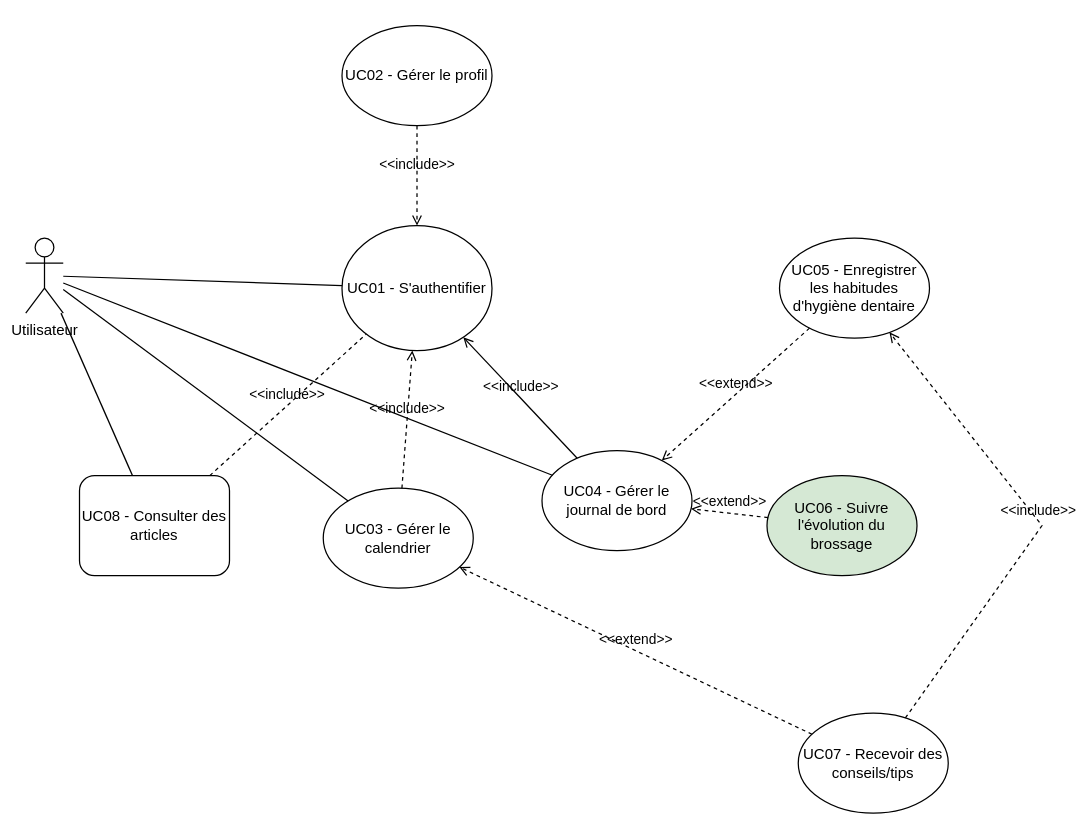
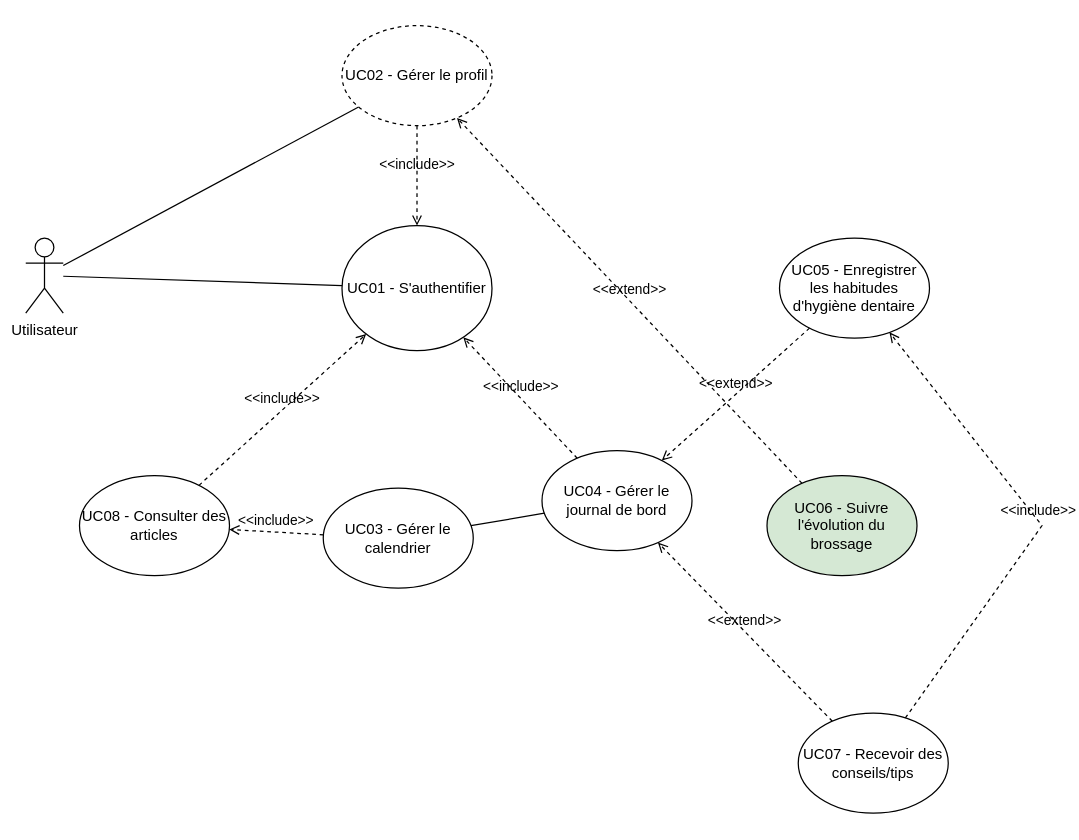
(417, 76) -> (417, 76)
(359, 341) -> (359, 341)
(308, 379) -> (508, 519)
(97, 395) -> (211, 186)
(206, 395) -> none
(521, 398) -> (521, 398)
(407, 421) -> (278, 532)
(731, 513) -> (631, 302)
(154, 526) -> (154, 526)
(637, 651) -> (746, 633)
